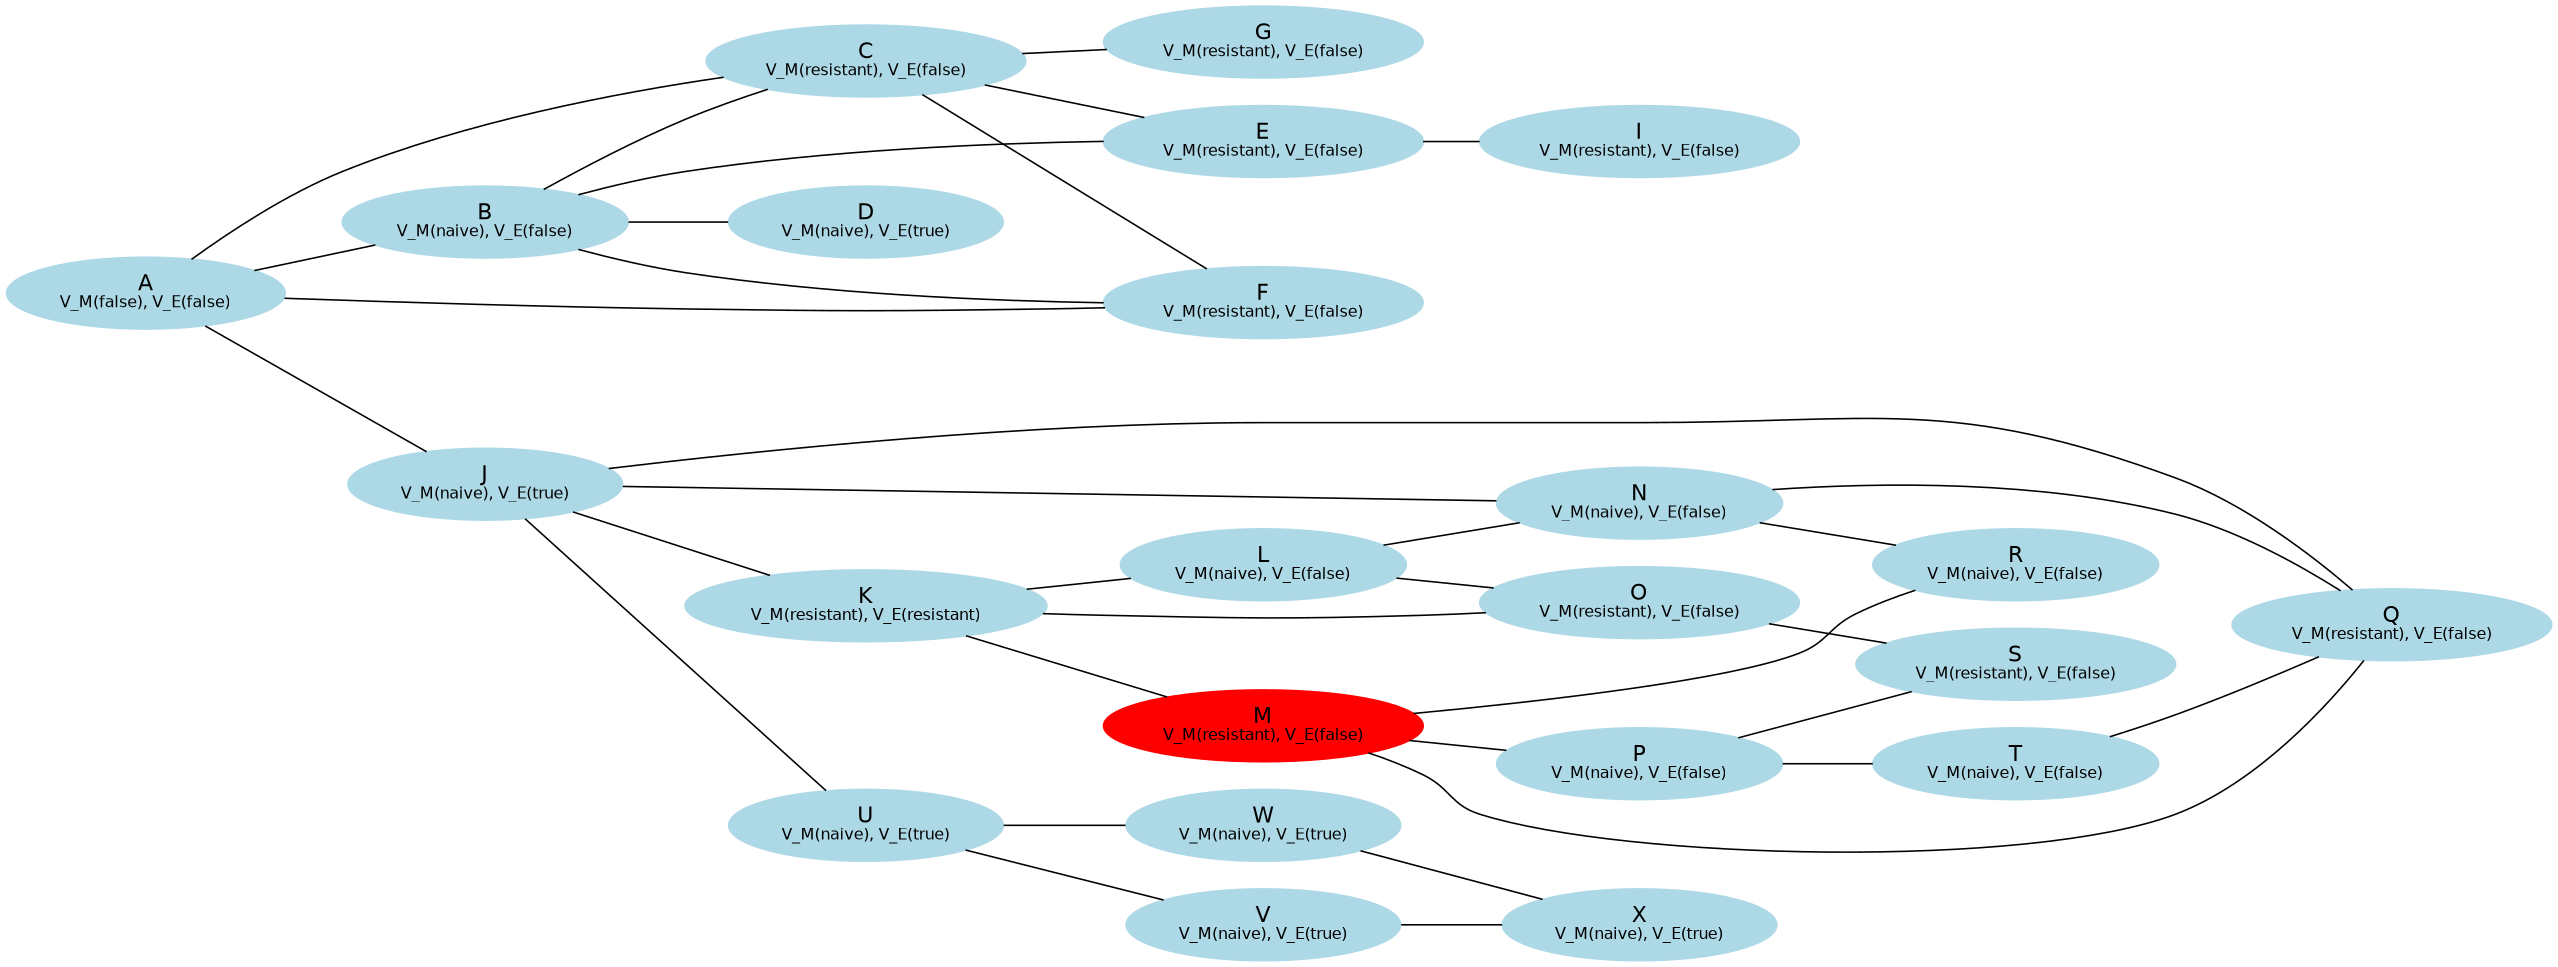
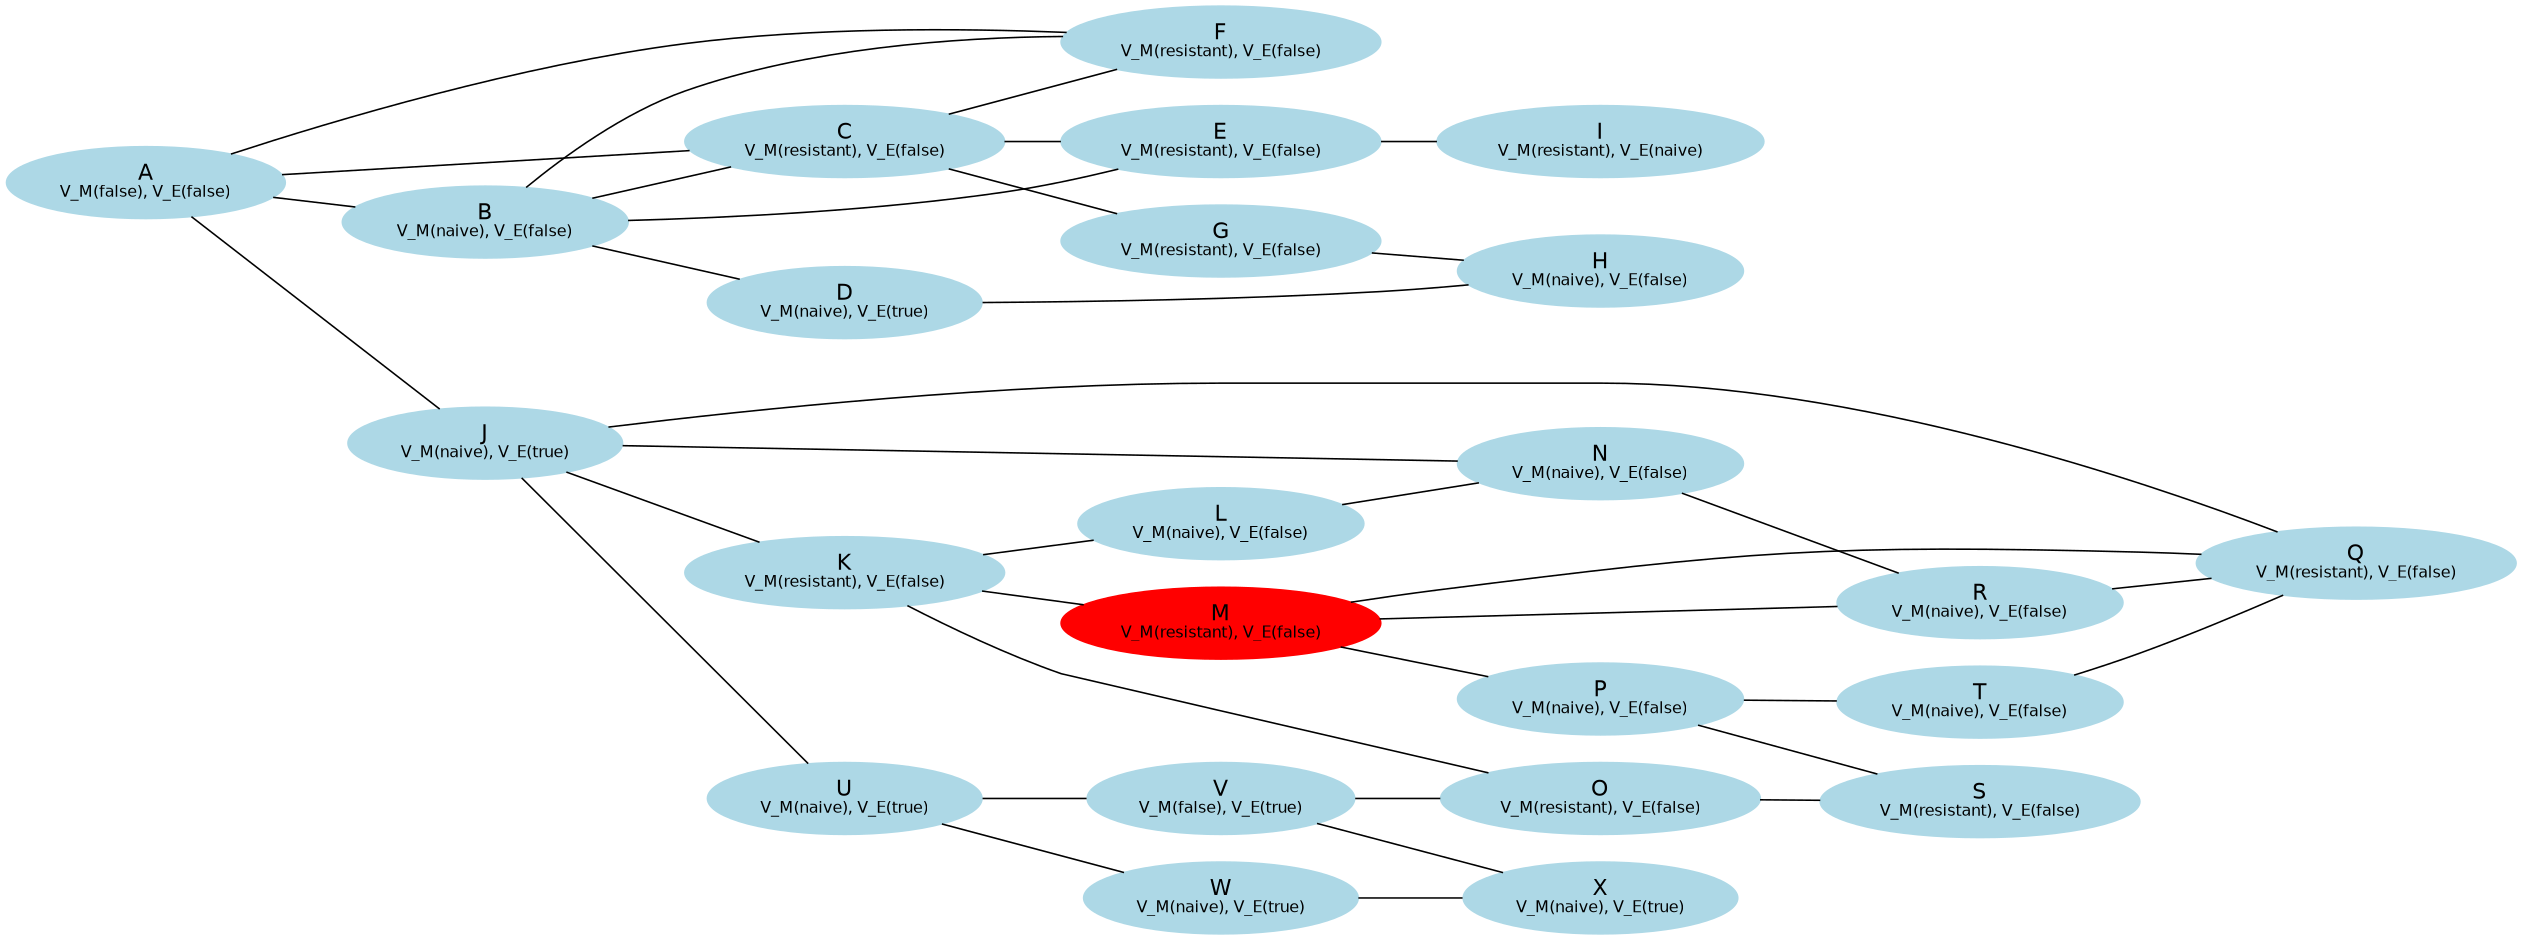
(1640, 151) -> (1600, 151)
none -> (1600, 271)
(2066, 494) -> (2162, 584)
(1445, 583) -> (1398, 798)
(866, 615) -> (845, 582)
(1263, 934) -> (1221, 808)
